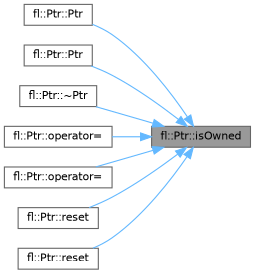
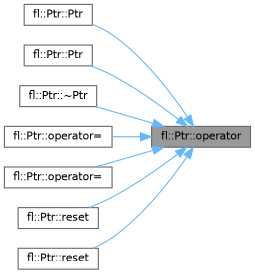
(201, 137) -> (201, 137)
